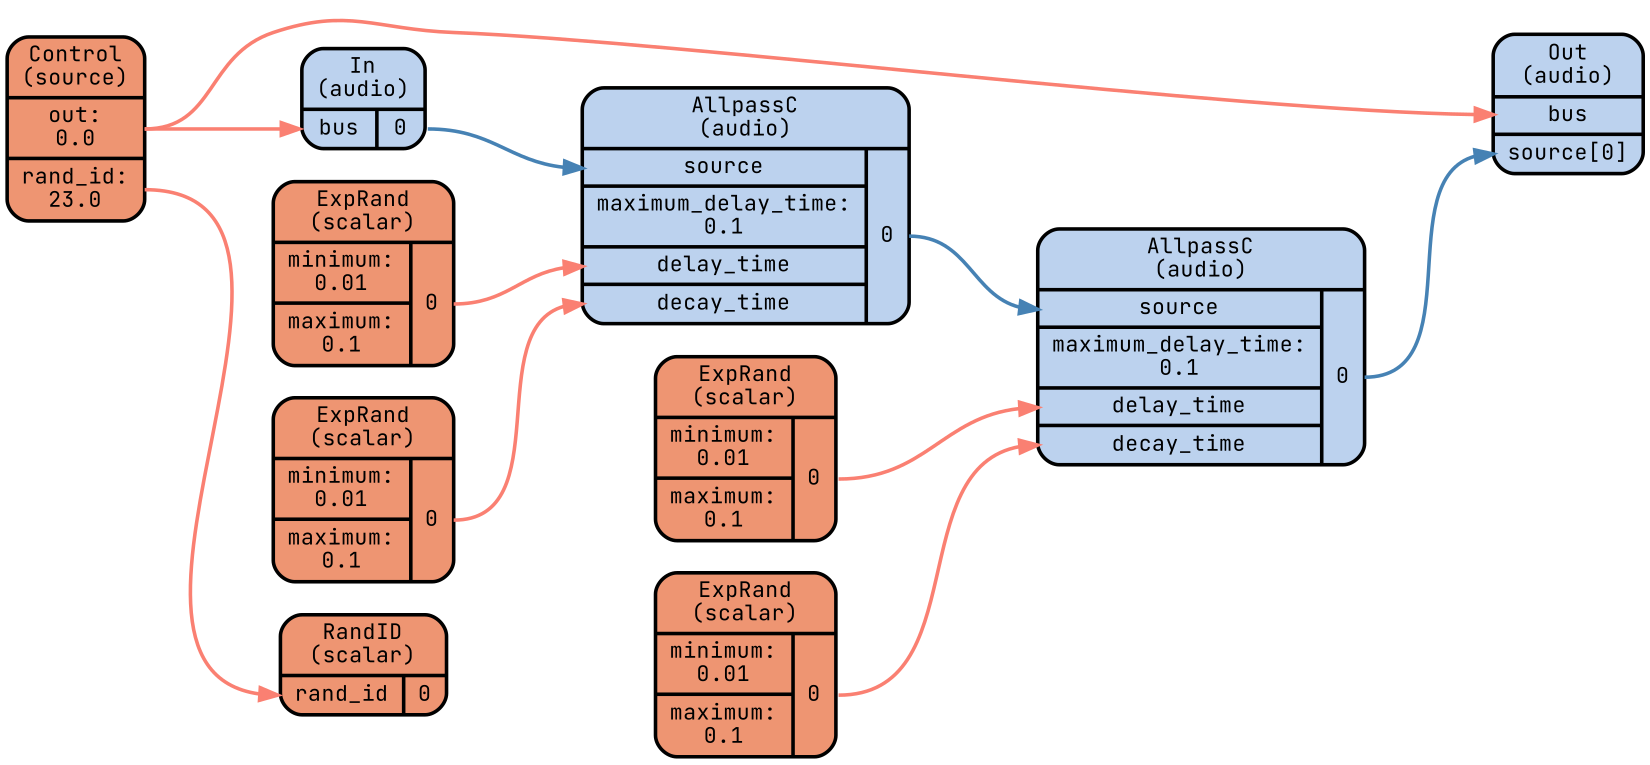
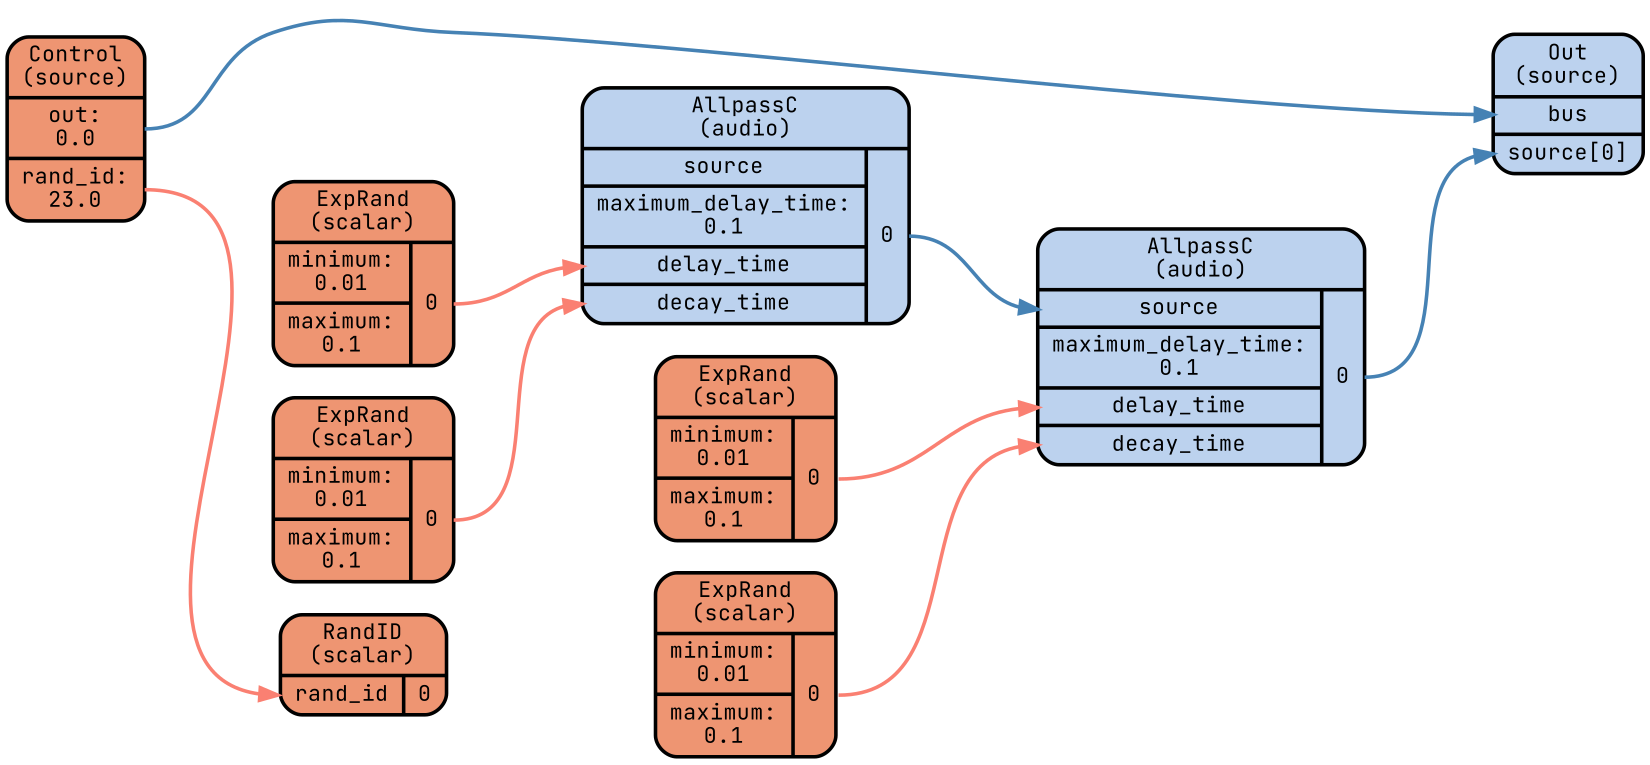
(790, 59) -> (790, 59)
(1568, 76) -> (1568, 76)
(363, 99) -> none
